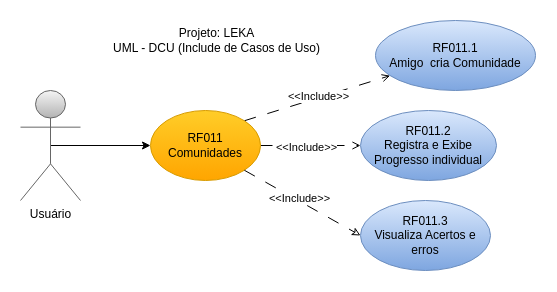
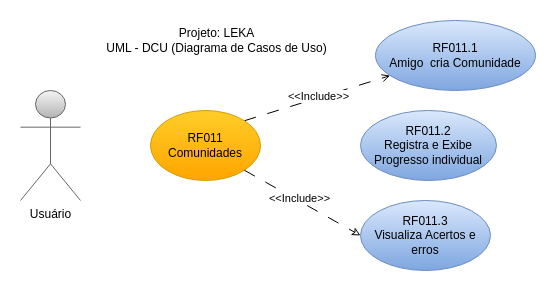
(217, 41) -> (217, 41)
(98, 146) -> none
(309, 146) -> none
